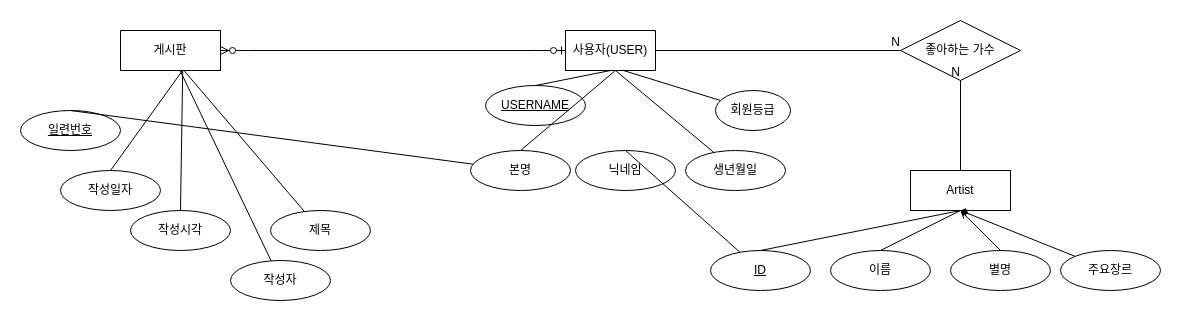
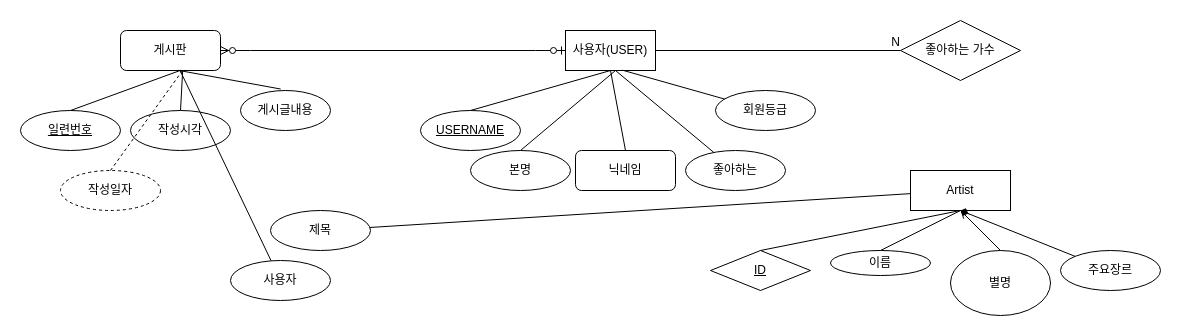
(171, 51) -> (171, 51)
none -> (234, 81)
(536, 106) -> (471, 131)
none -> (286, 111)
(753, 111) -> (766, 111)
(145, 122) -> (145, 122)
(961, 126) -> none
(272, 137) -> (123, 91)
(244, 141) -> (640, 211)
(626, 171) -> (626, 171)
(736, 171) -> (736, 171)
(111, 191) -> (111, 191)
(682, 201) -> (618, 111)
(181, 231) -> (181, 131)
(761, 271) -> (761, 271)
(881, 271) -> (881, 263)
(1001, 271) -> (1001, 283)
(281, 281) -> (281, 281)
